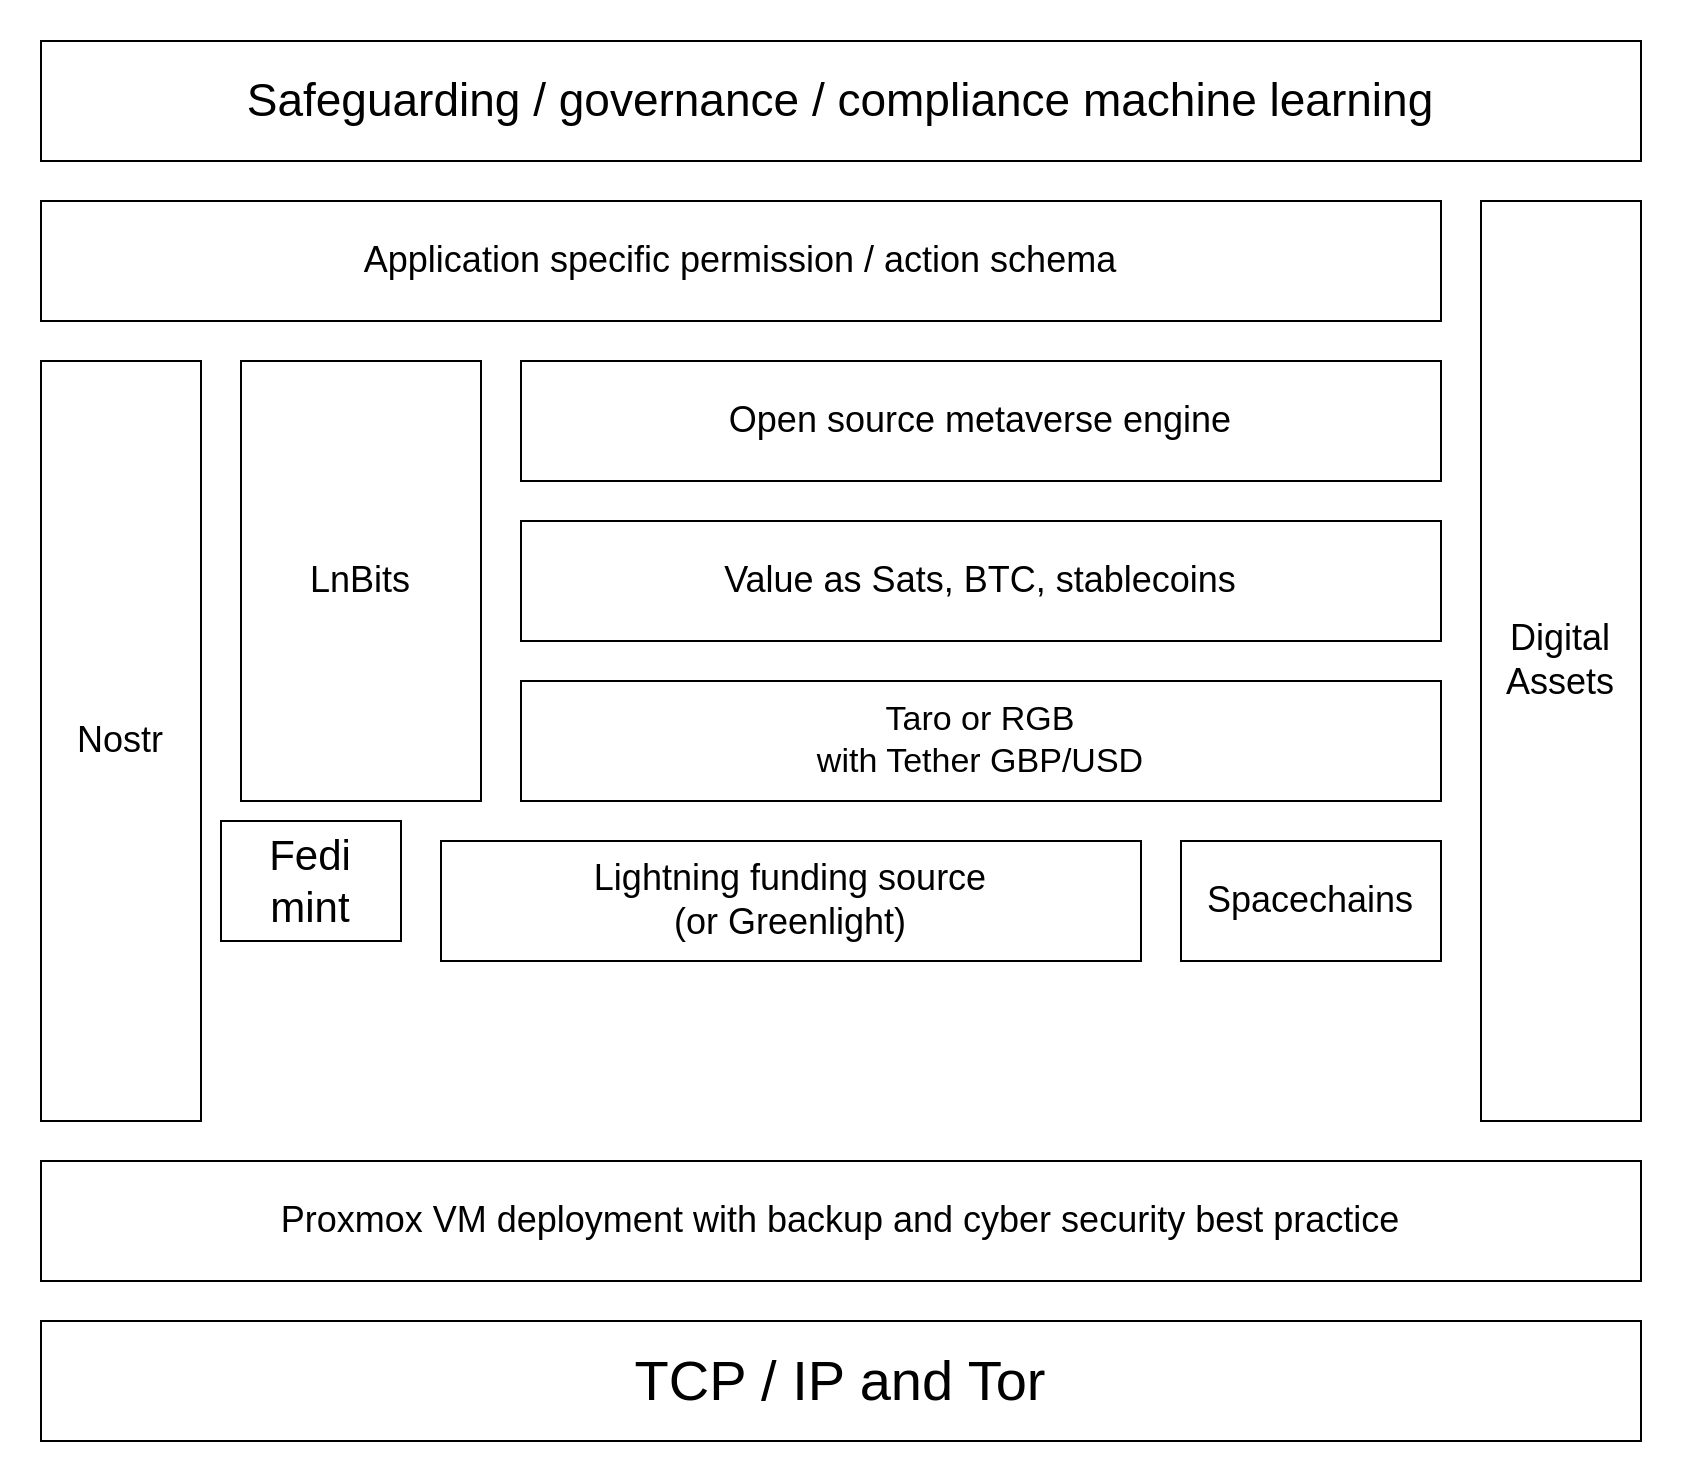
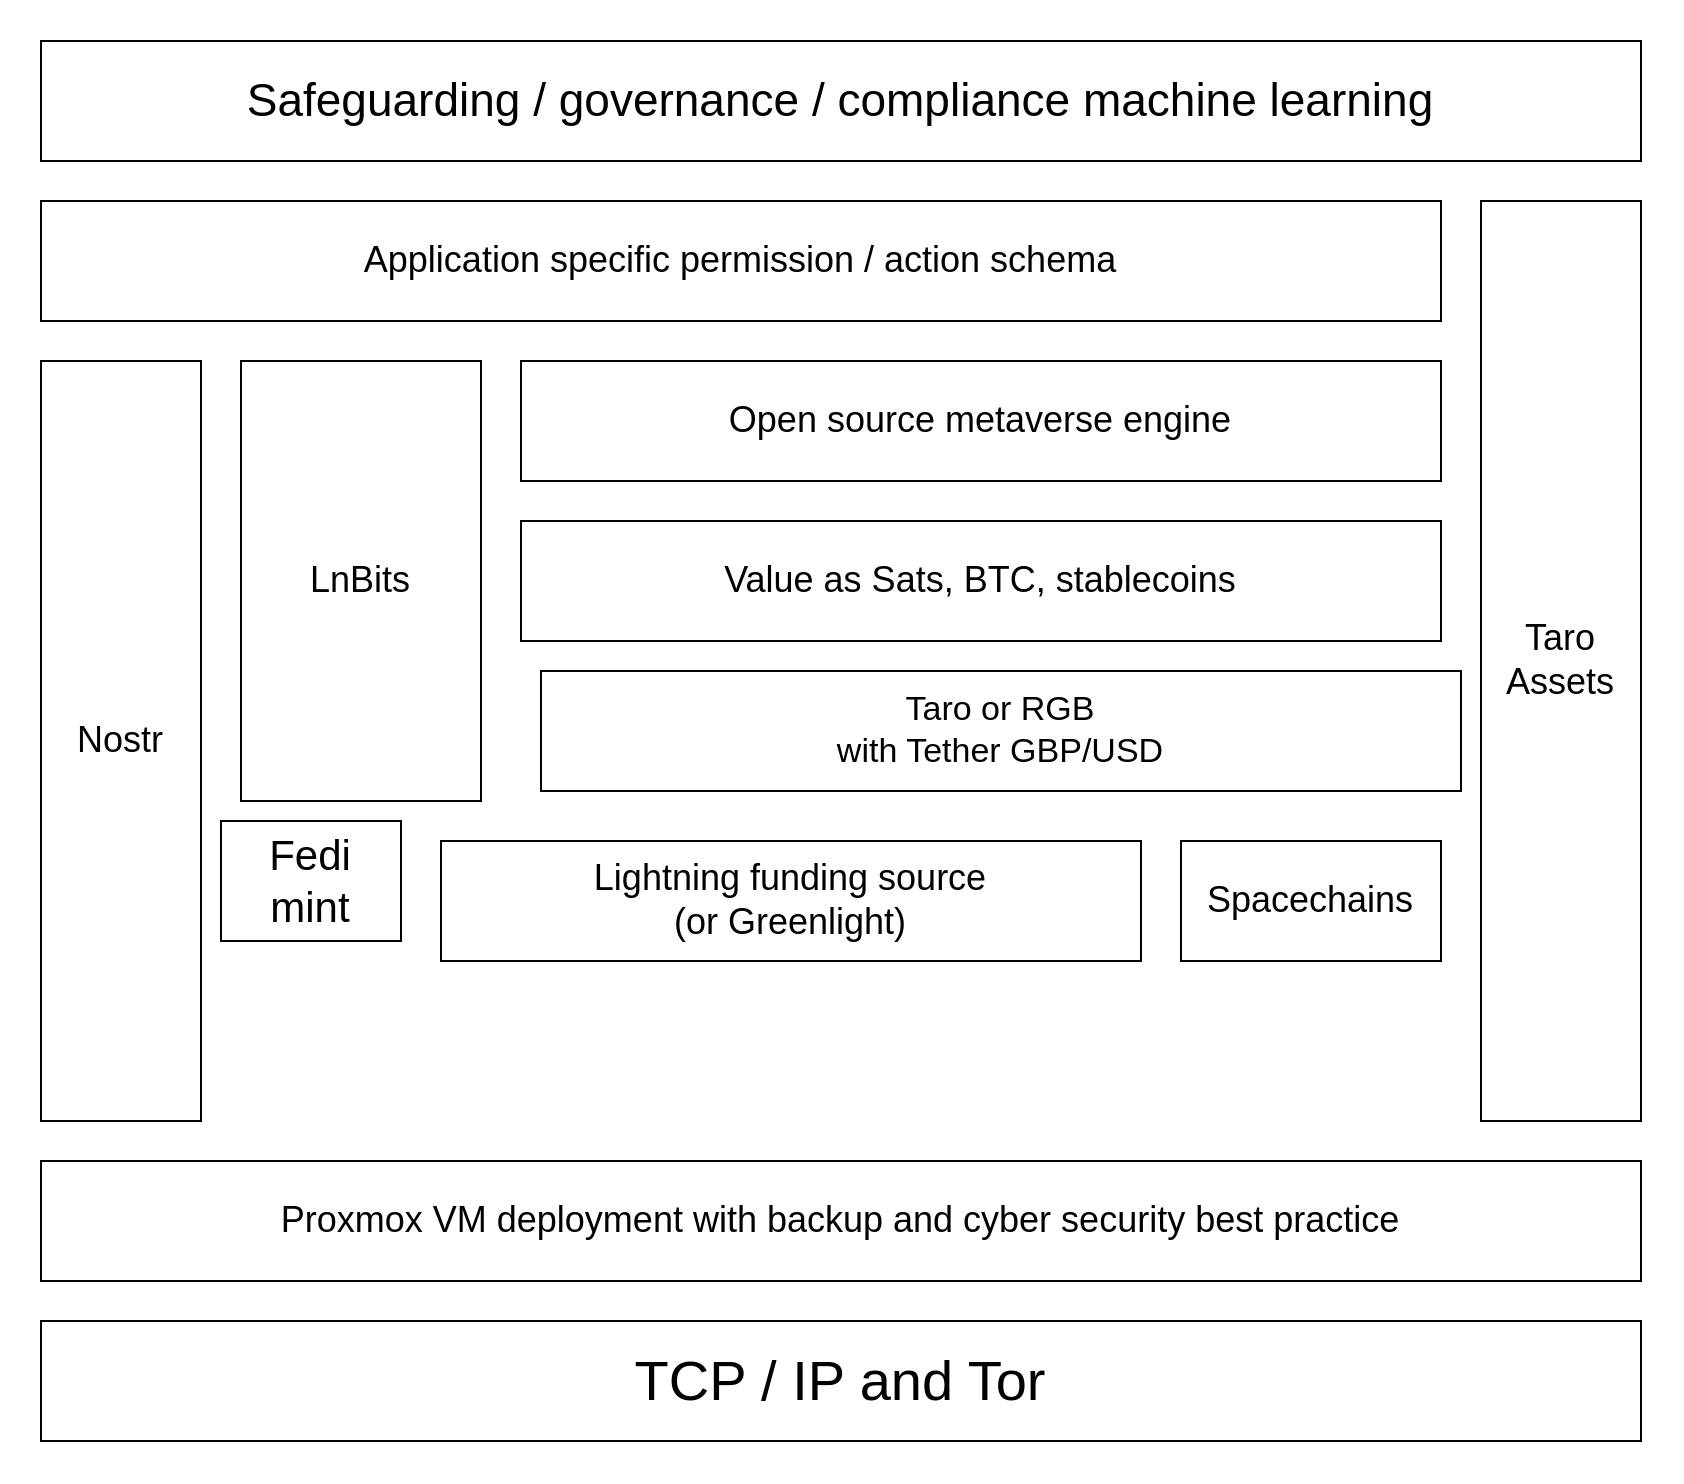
(1561, 661) -> (1561, 661)
(981, 741) -> (1001, 731)
